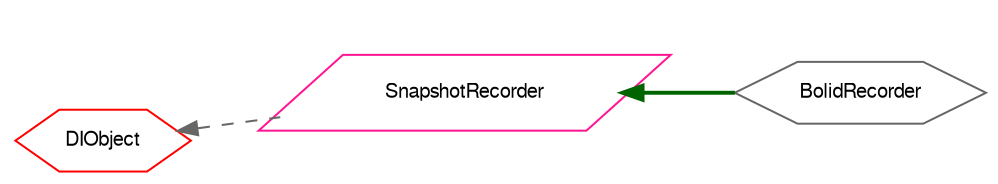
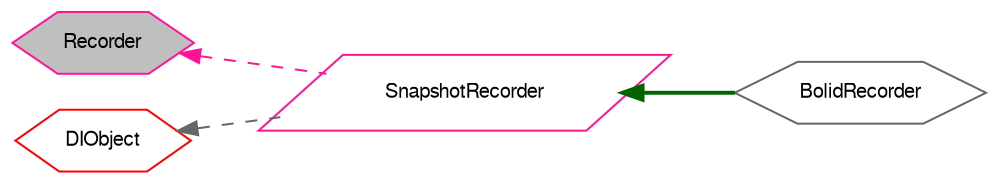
none -> (103, 43)
